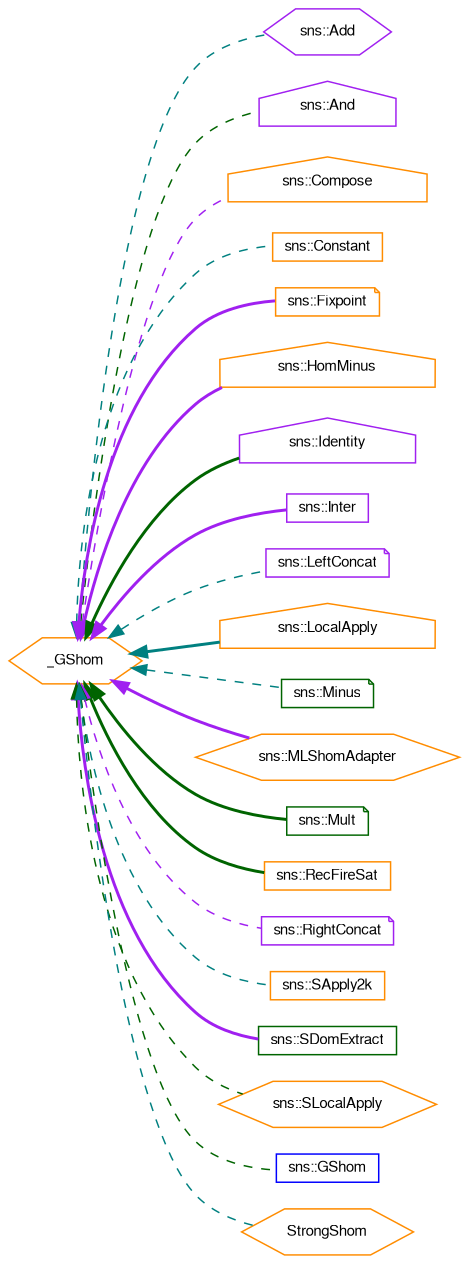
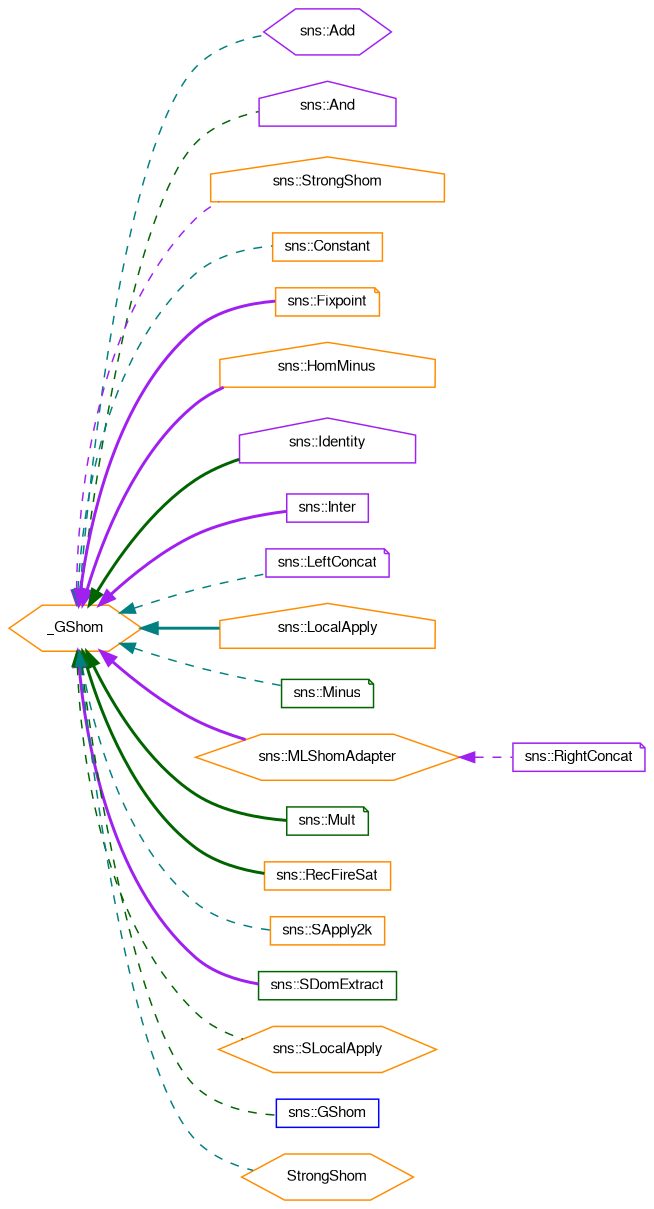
(328, 182) -> (328, 182)
(142, 841) -> (494, 757)
